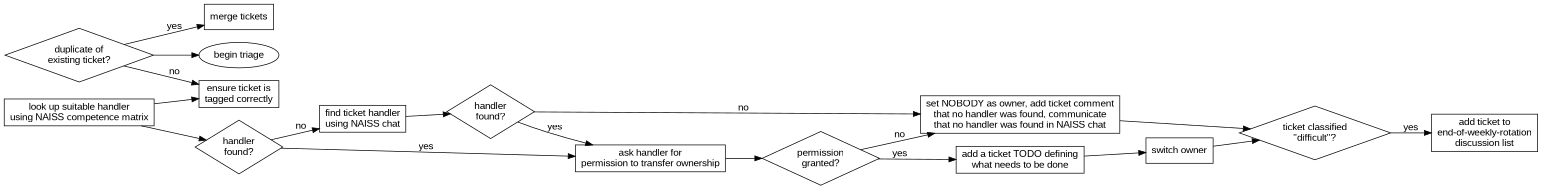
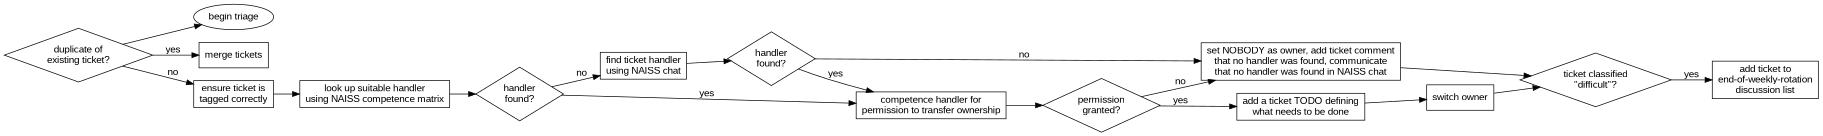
(173, 102) -> (283, 94)
(650, 158) -> (931, 105)
